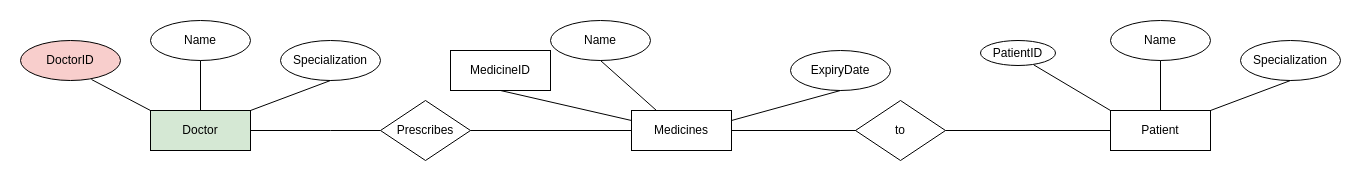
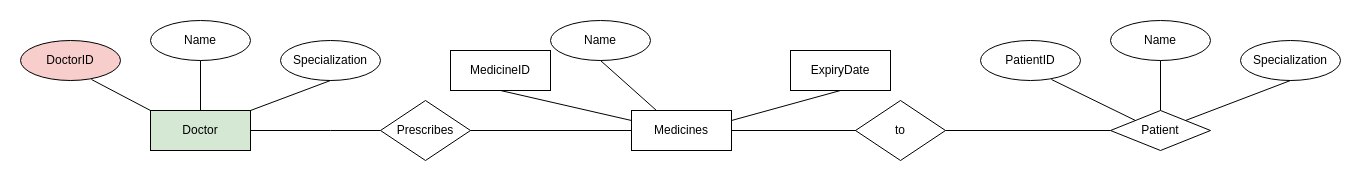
(1018, 53) -> (1031, 61)
(841, 71) -> (841, 71)
(1161, 131) -> (1161, 131)
